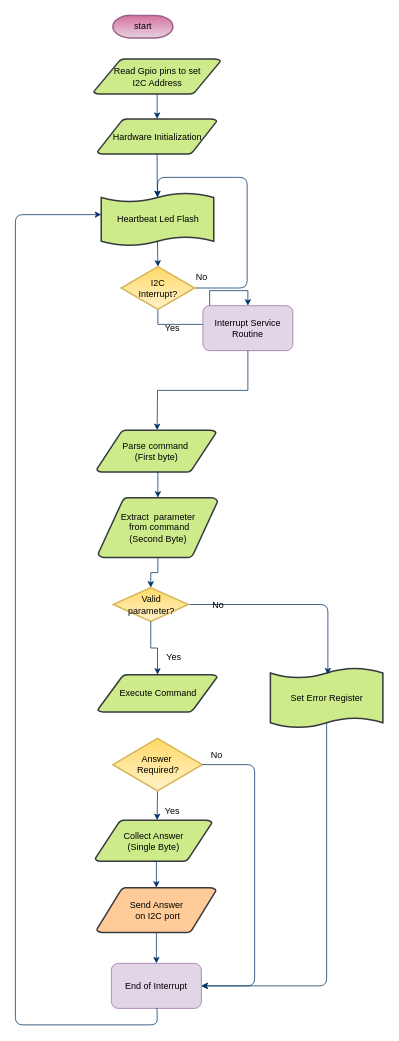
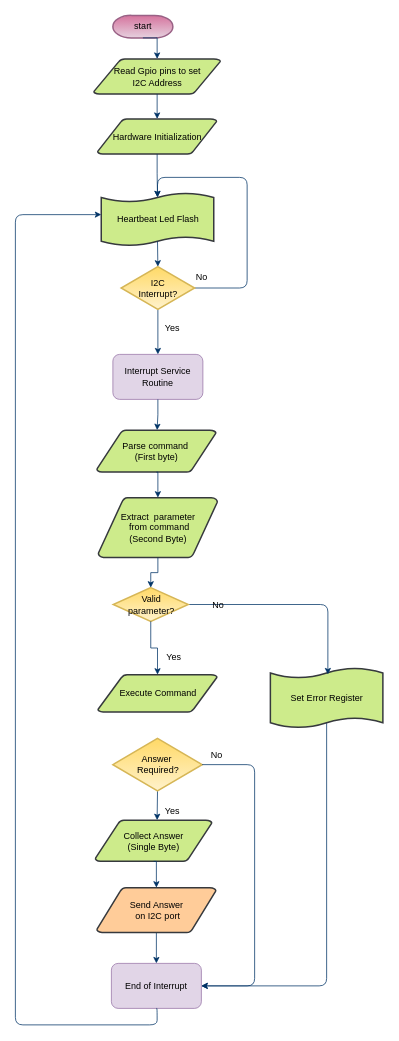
none -> (157, 52)
(248, 328) -> (158, 377)
